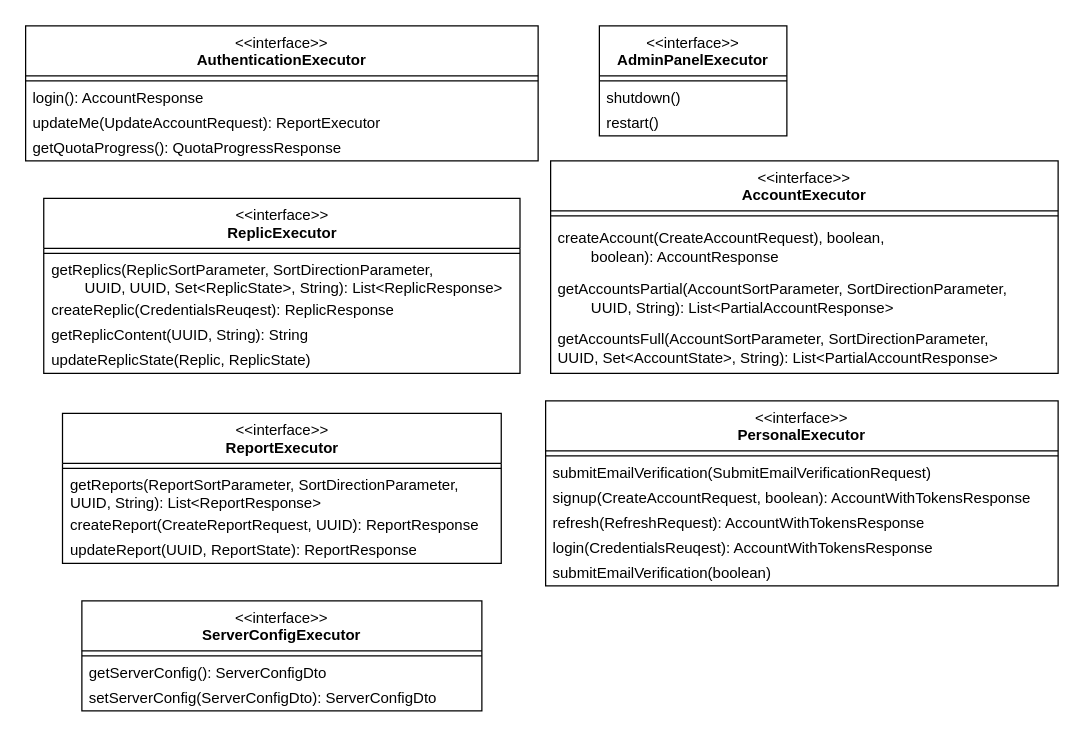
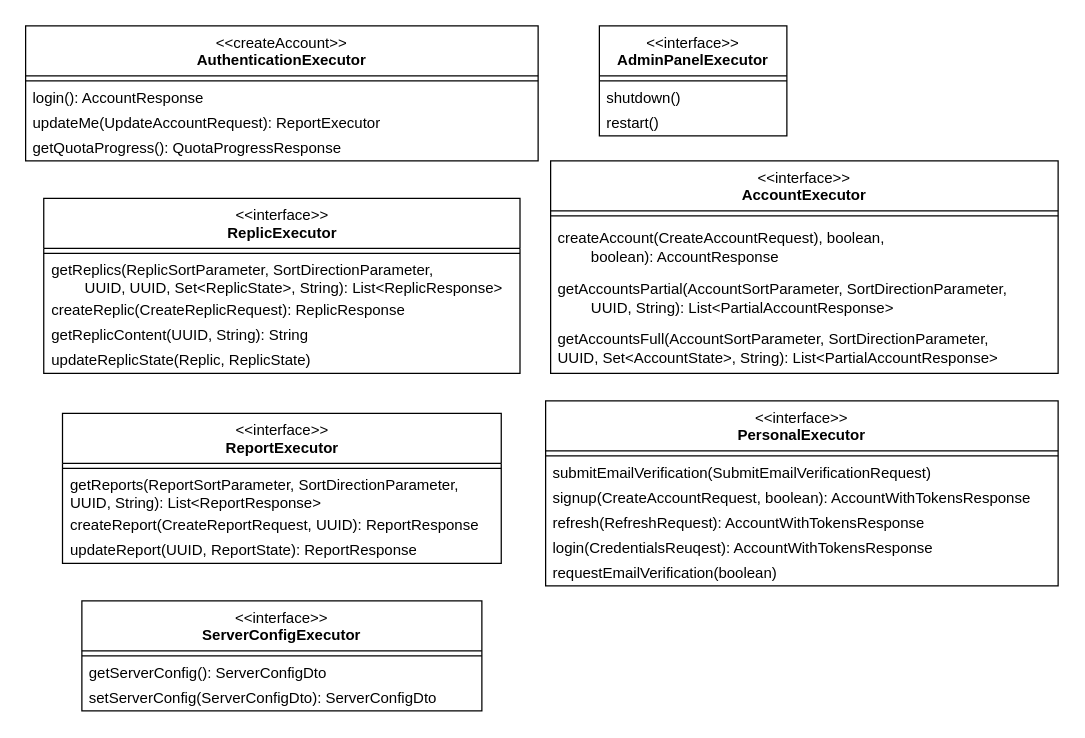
(282, 52) -> (282, 52)
(238, 311) -> (242, 311)
(674, 573) -> (680, 573)
